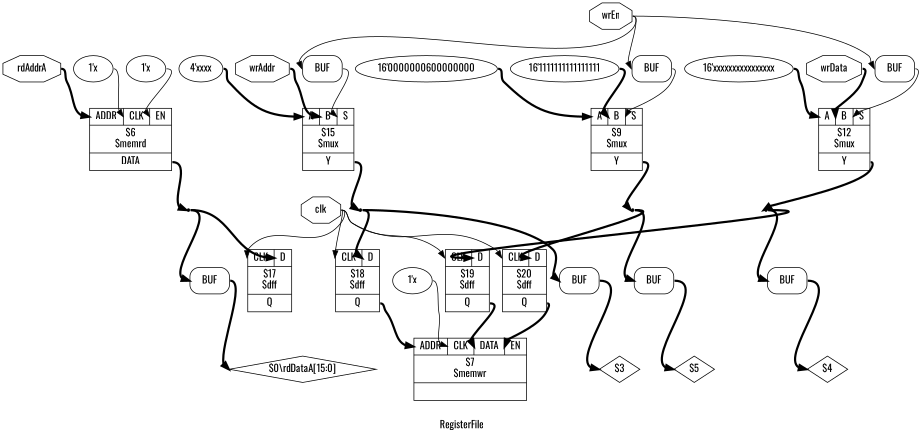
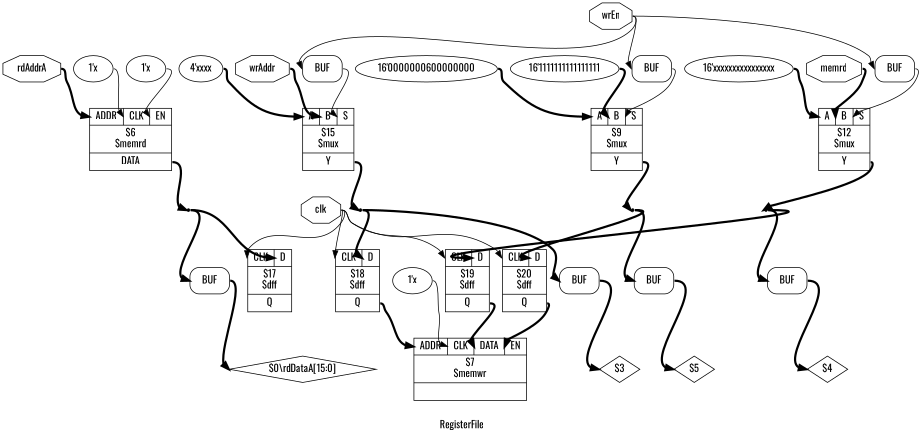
(834, 69) -> (834, 69)
